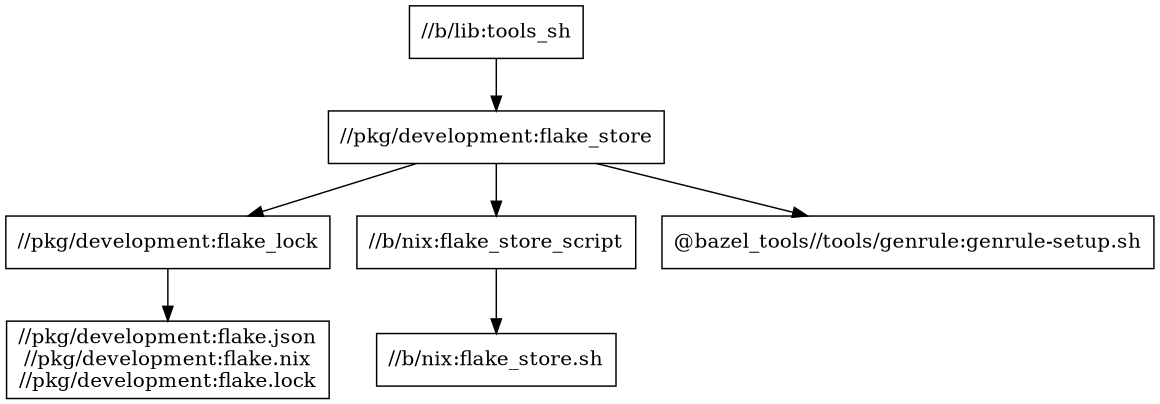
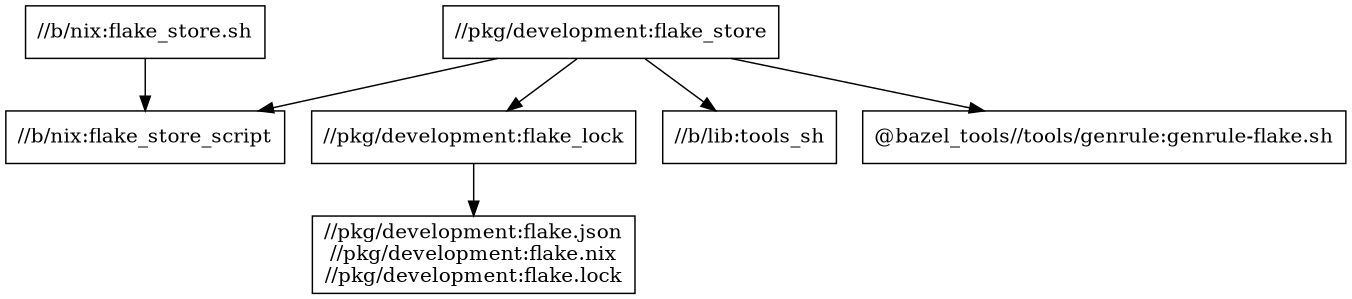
(496, 78) -> (674, 80)
(908, 242) -> (1104, 137)
(496, 294) -> (145, 78)
